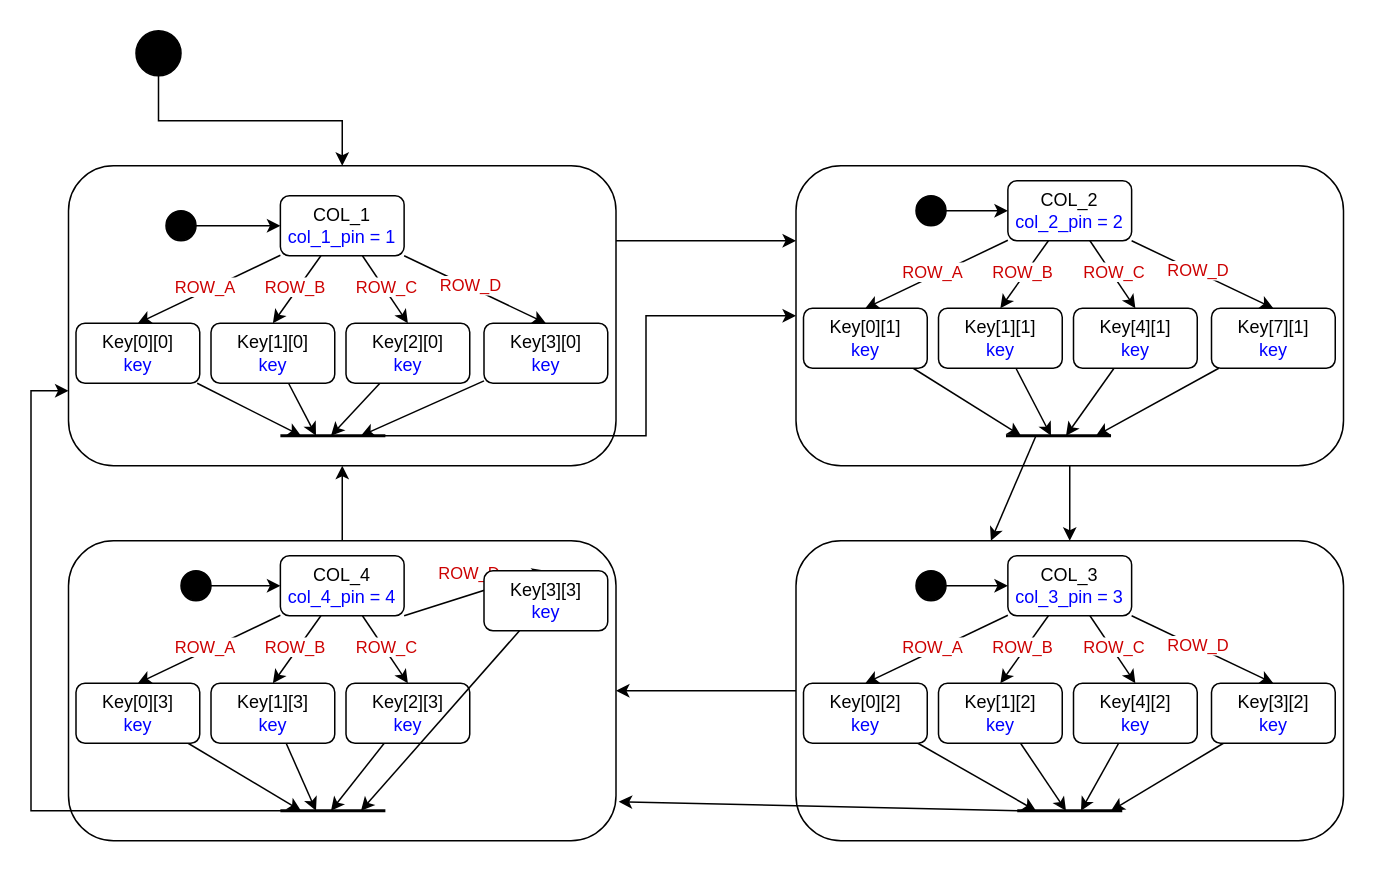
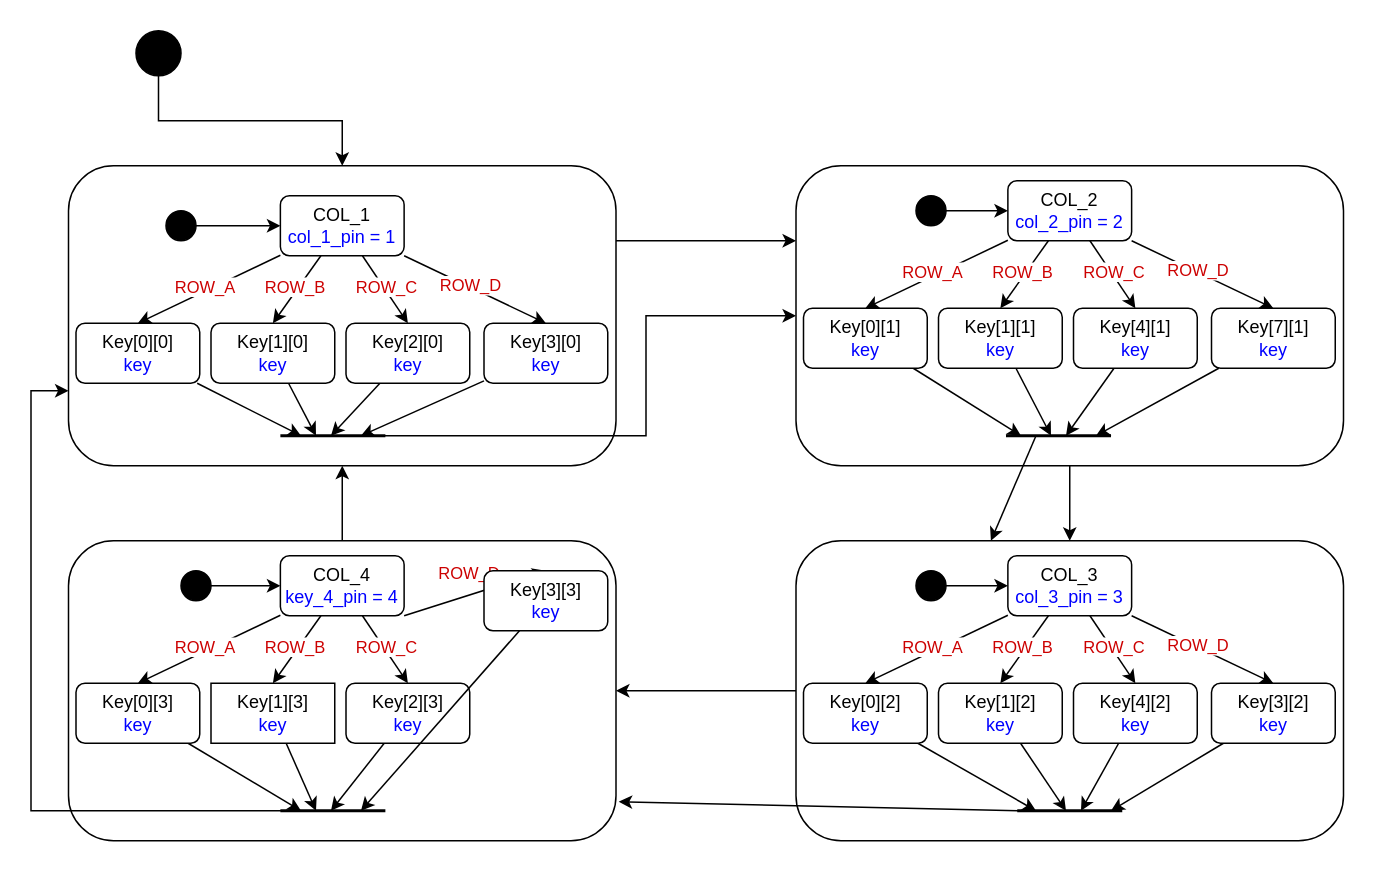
(342, 586) -> (342, 586)
(273, 713) -> (273, 713)
